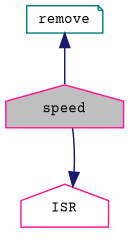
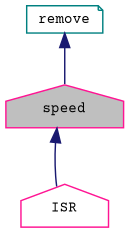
(74, 150) -> (55, 165)
